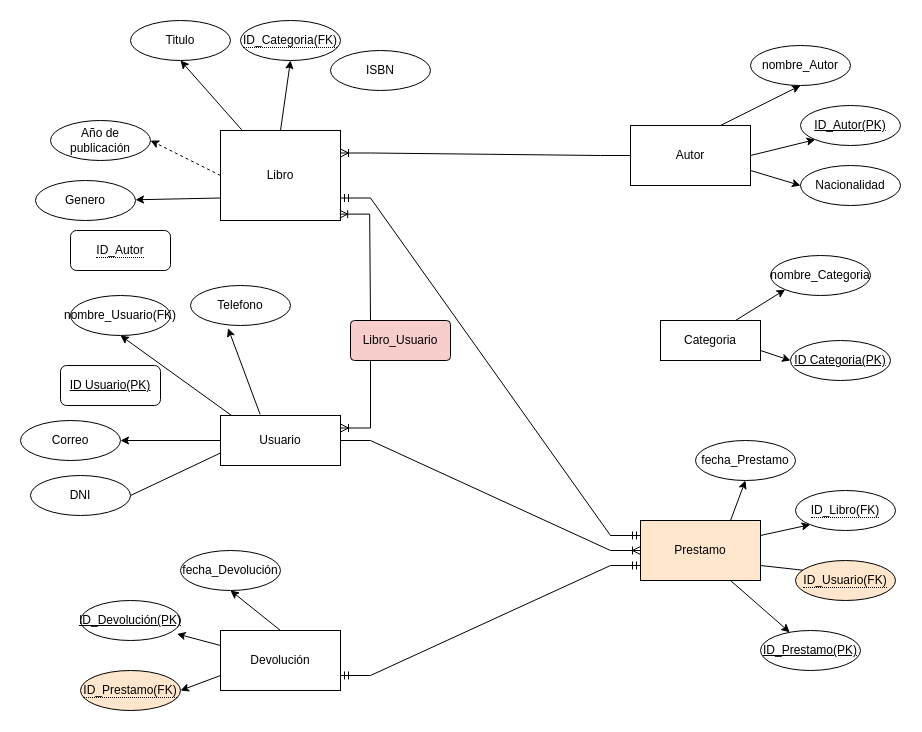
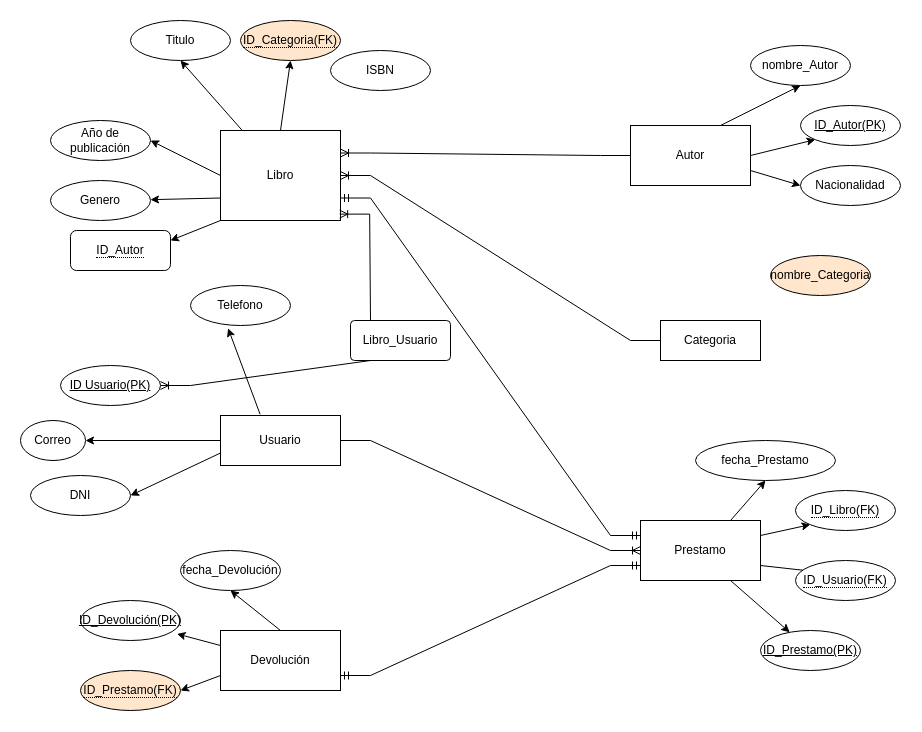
(291, 41) -> (291, 41)
(187, 159) -> (187, 159)
(86, 201) -> (101, 201)
none -> (199, 229)
none -> (501, 258)
(821, 276) -> (821, 276)
(758, 307) -> none
(121, 316) -> none
(401, 341) -> (401, 341)
(772, 354) -> none
(841, 361) -> none
(179, 378) -> none
(111, 386) -> (111, 386)
(371, 408) -> (267, 375)
(71, 441) -> (53, 441)
(746, 461) -> (766, 461)
(135, 493) -> (138, 492)
(701, 551) -> (701, 551)
(846, 581) -> (846, 581)
